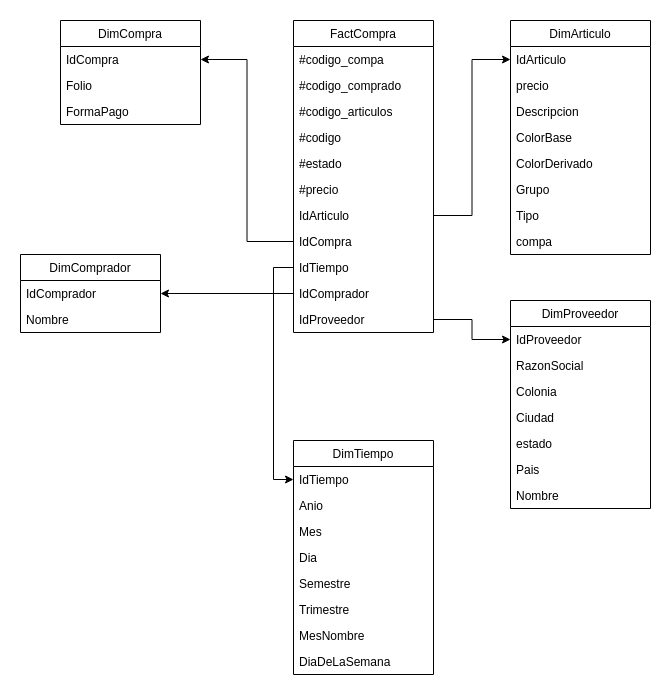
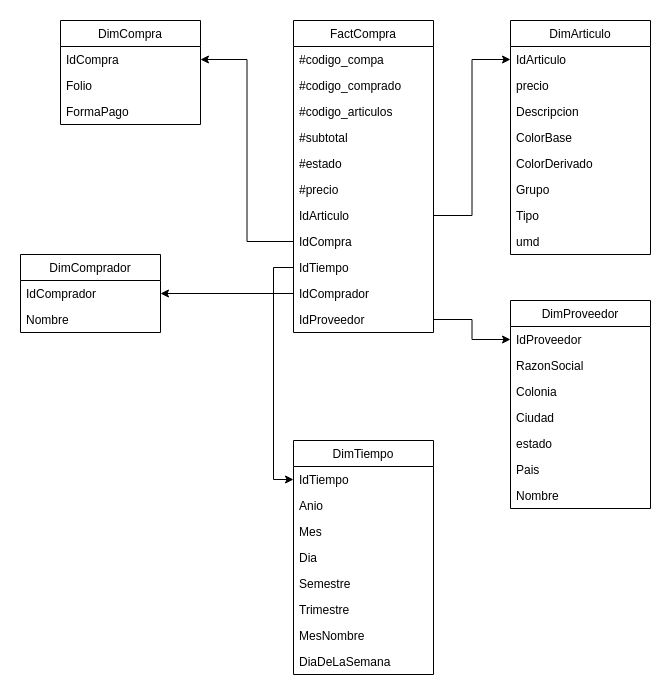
(321, 138) -> (328, 138)
(533, 242) -> (526, 242)
